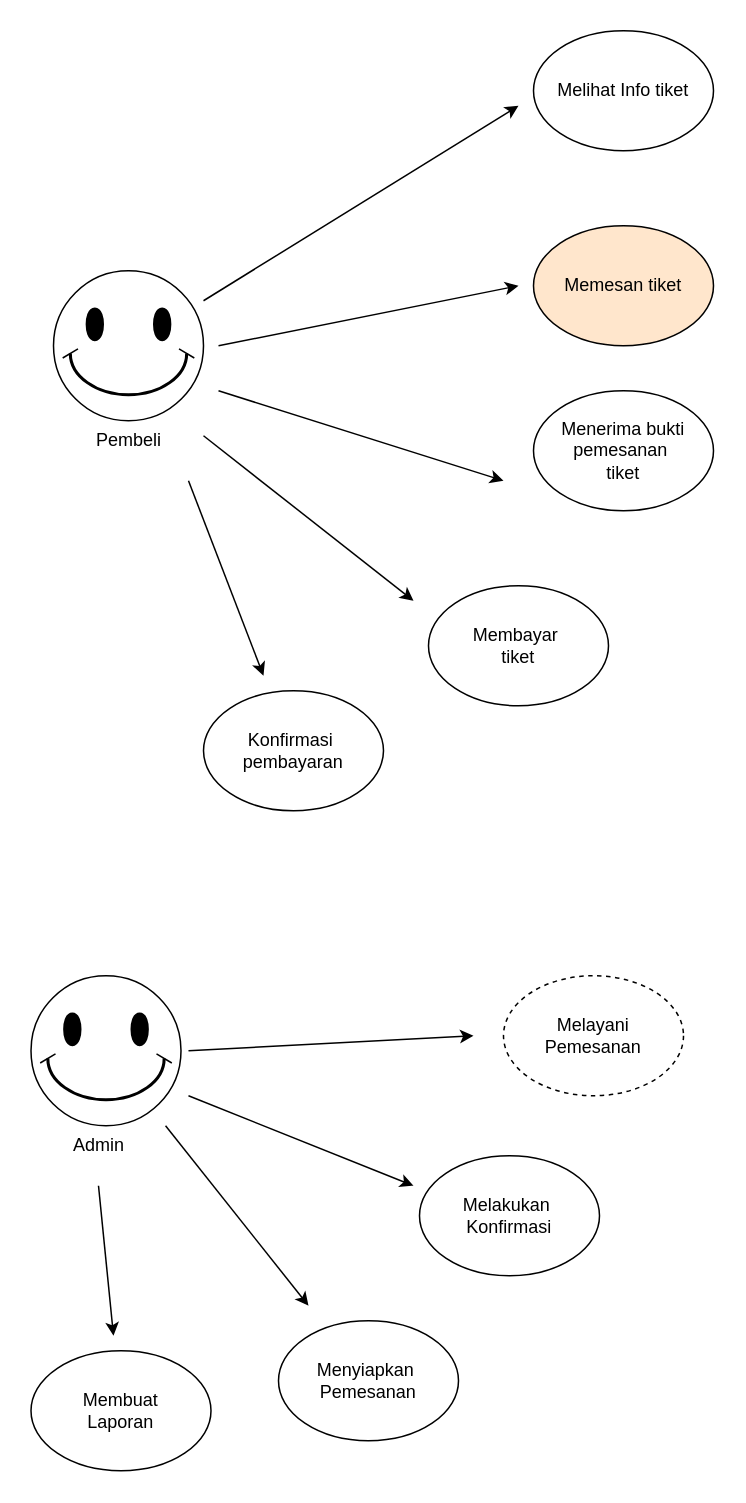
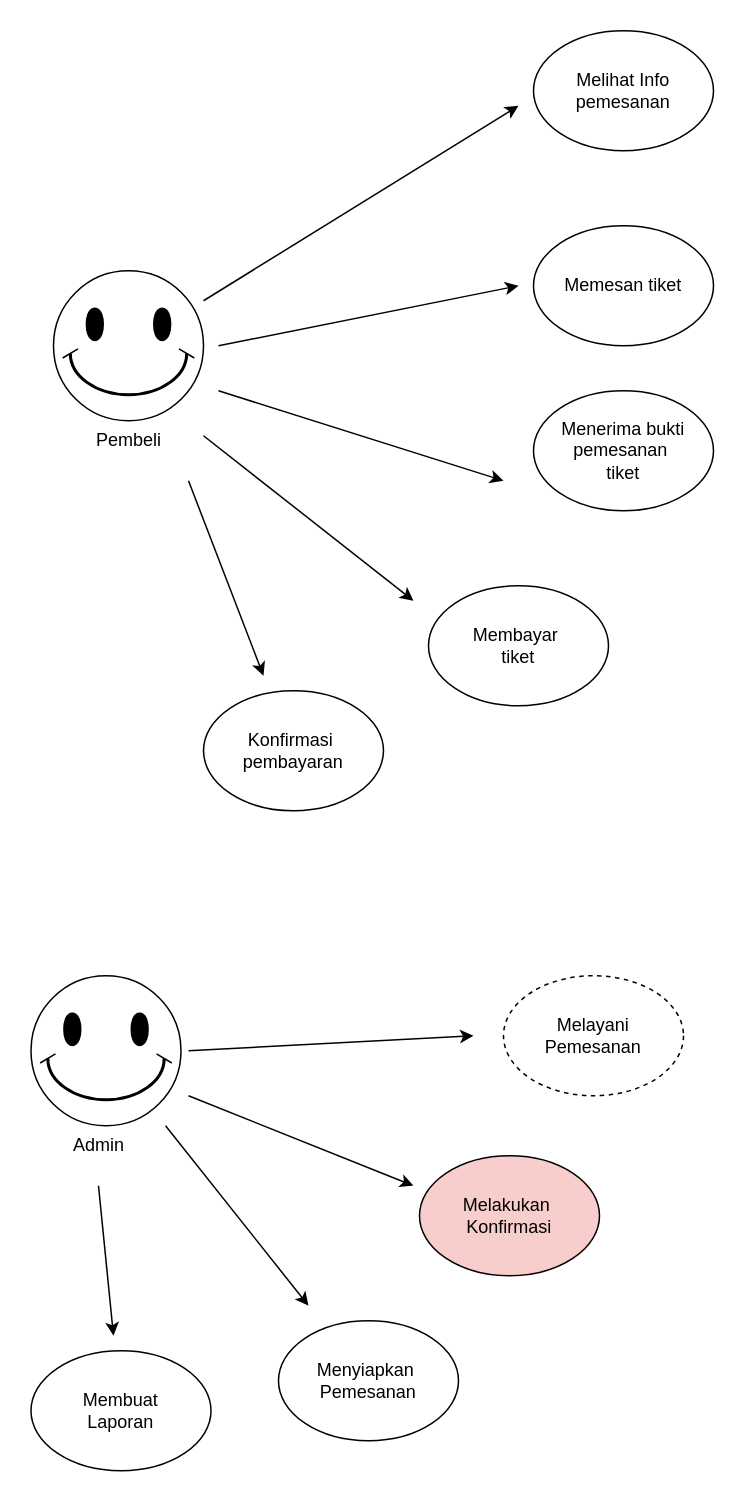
(623, 91) -> (623, 91)
(623, 286) -> (623, 286)
(509, 1216) -> (509, 1216)
